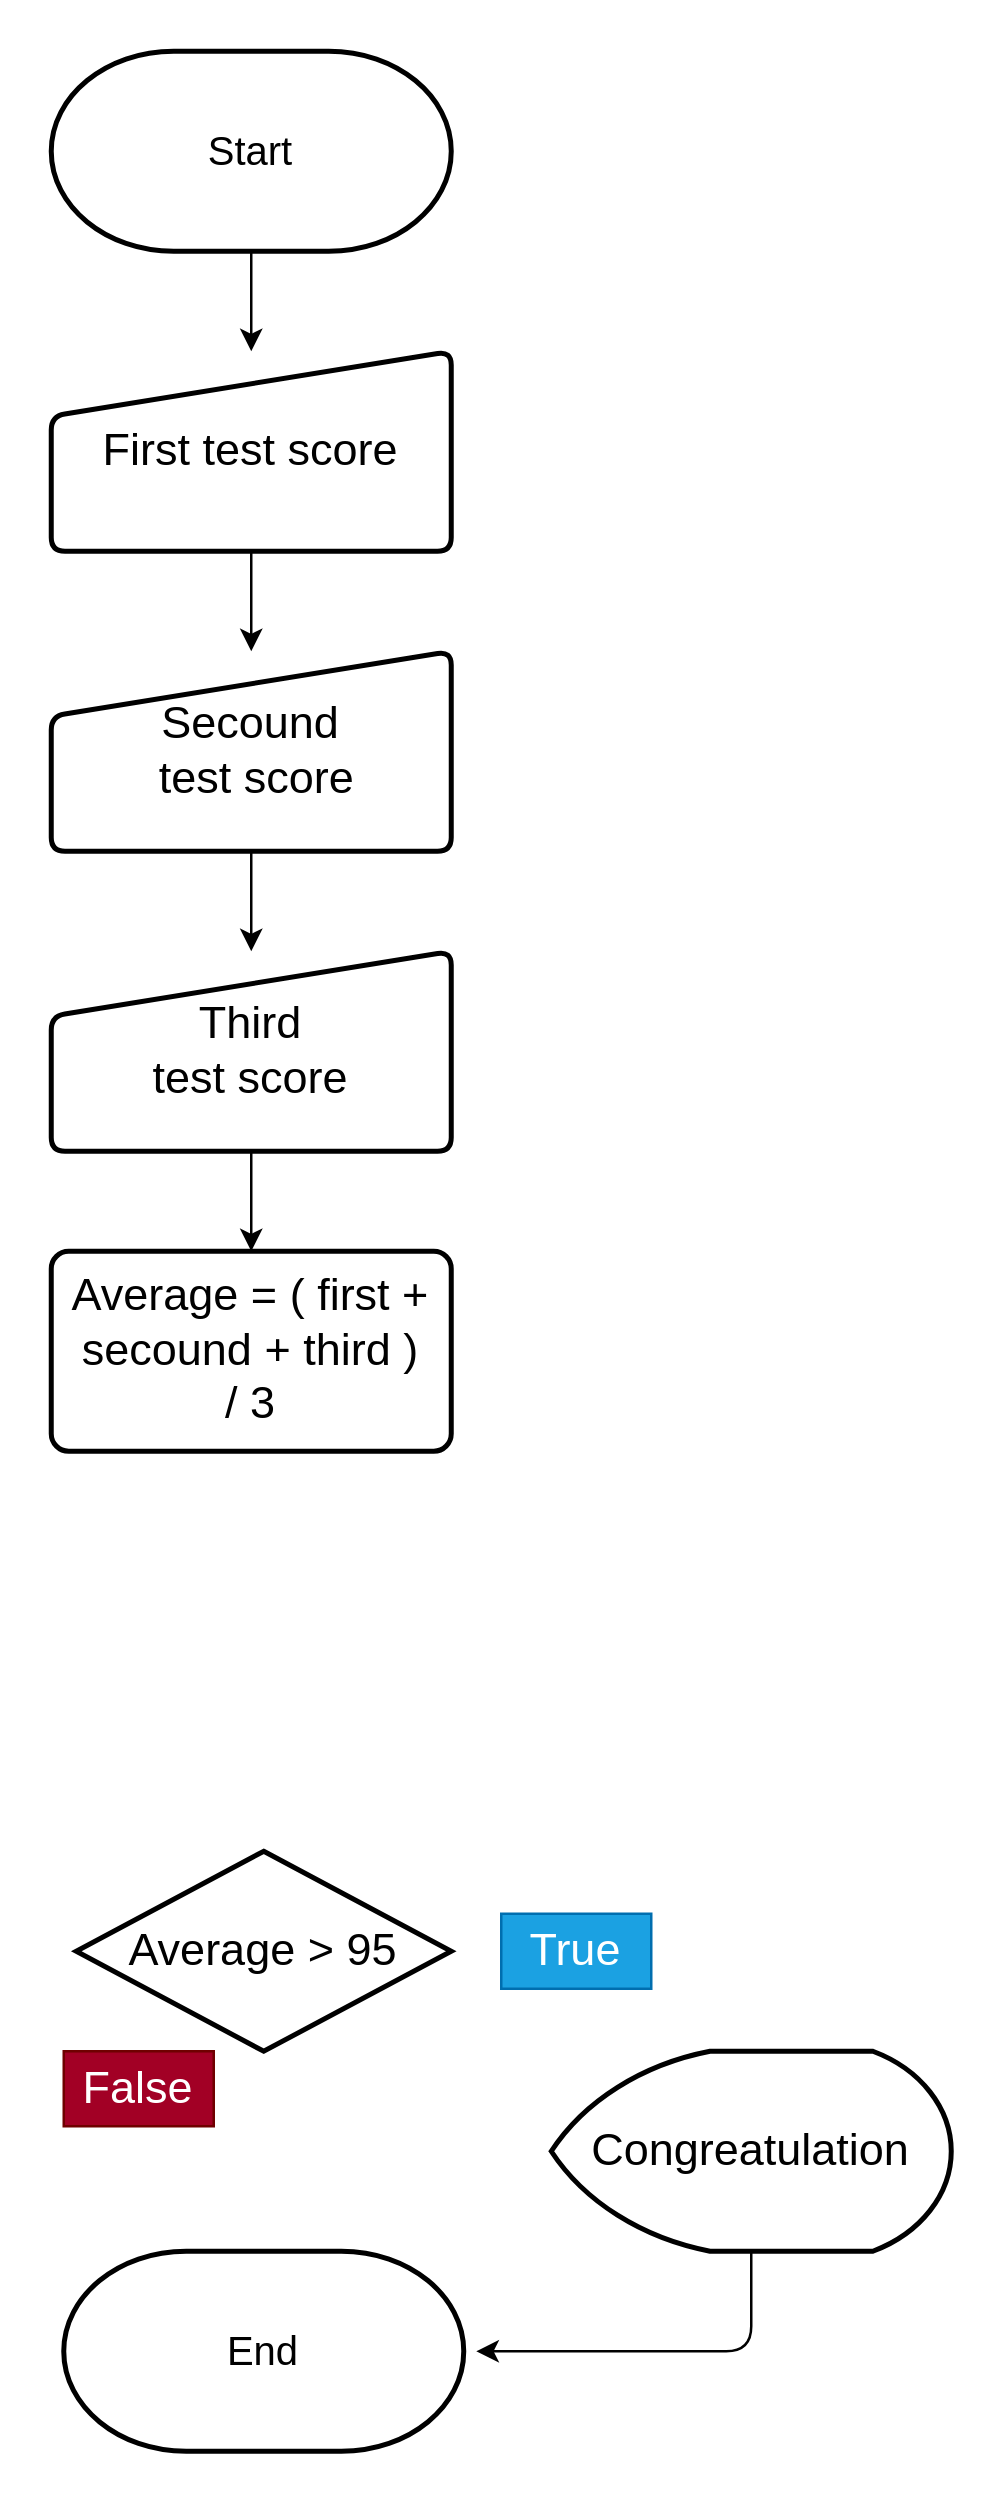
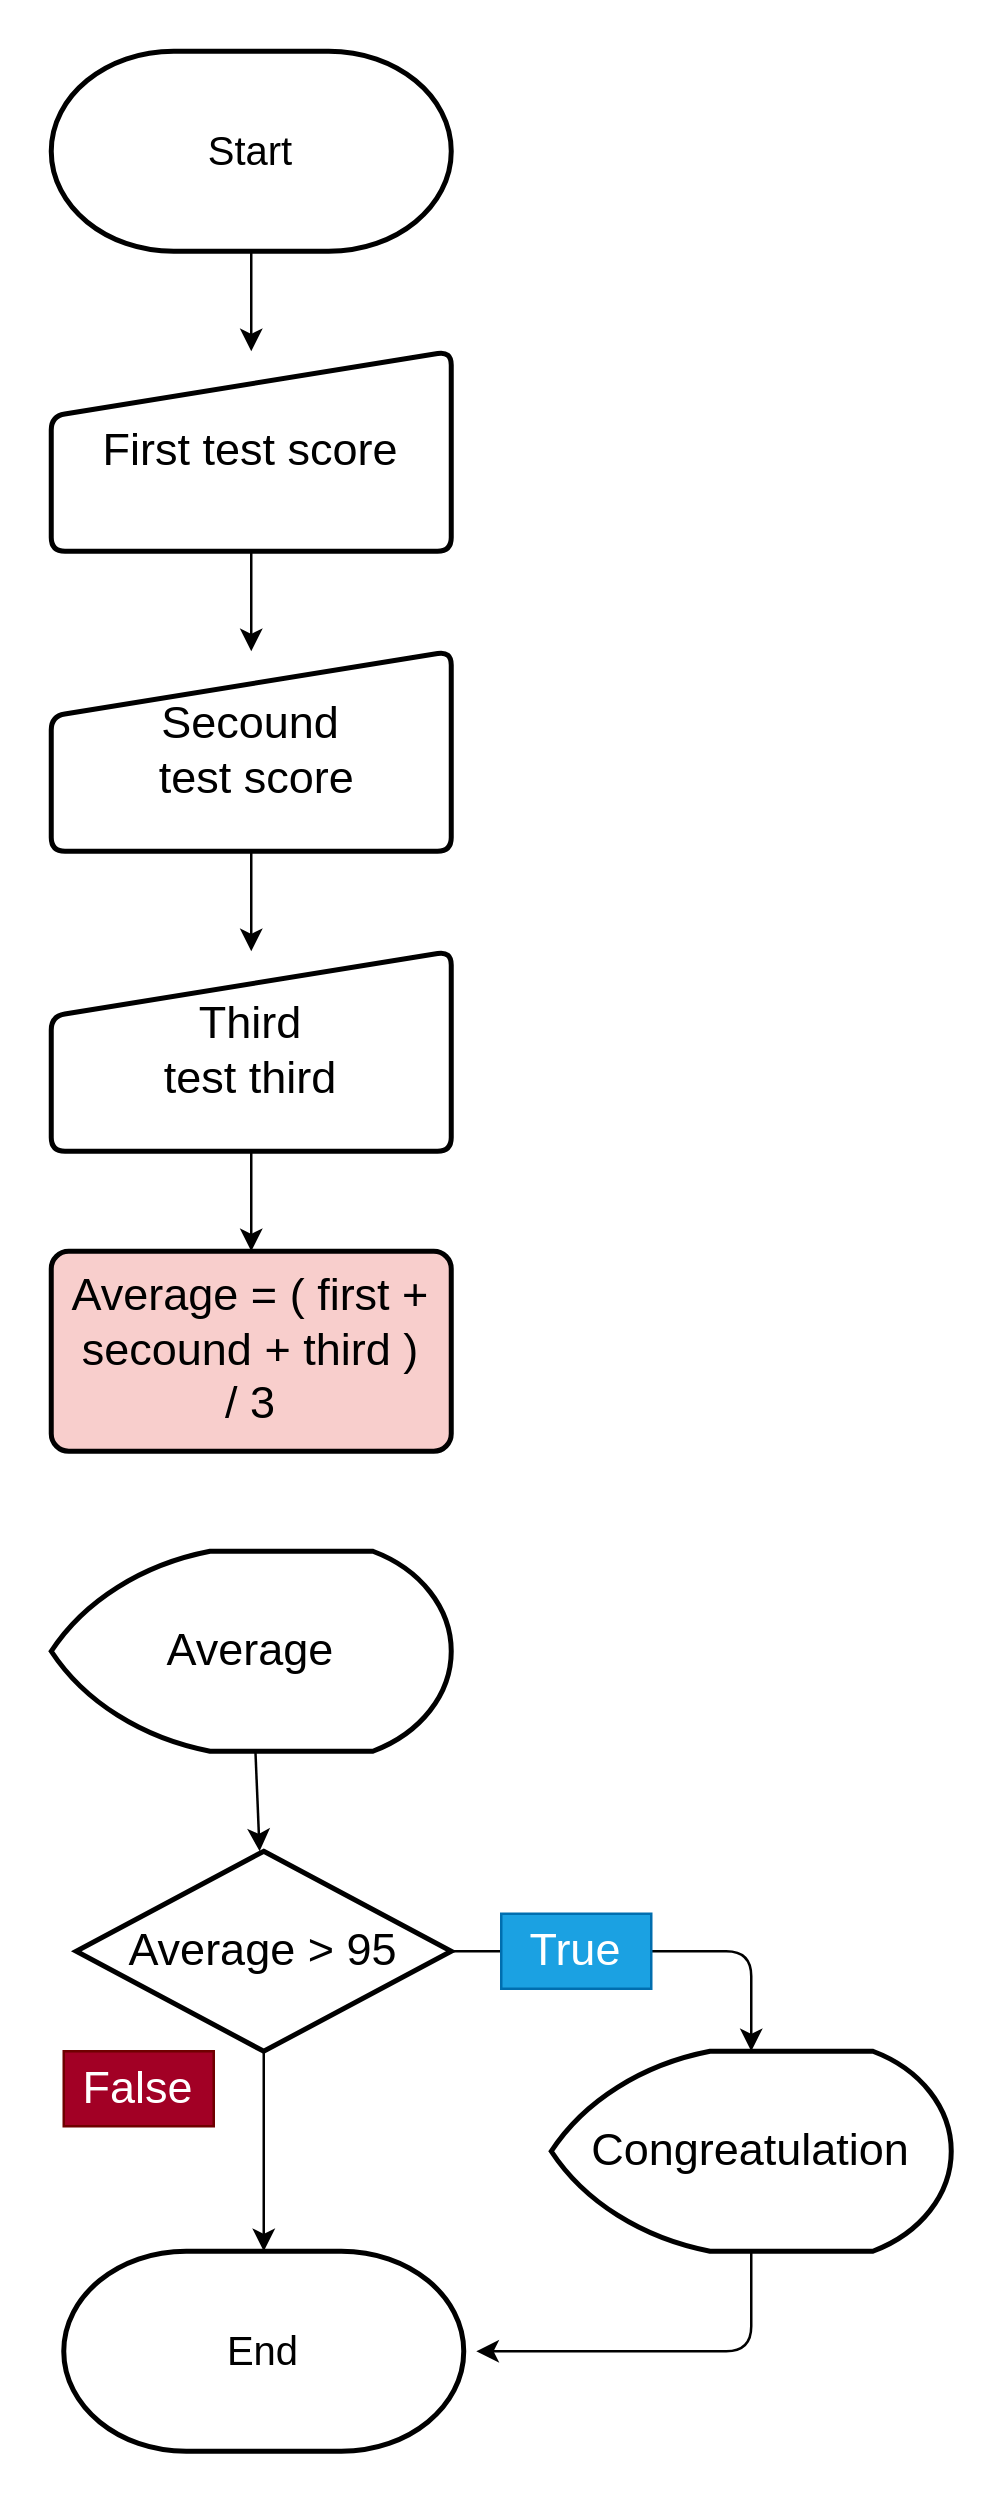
(251, 1051) -> (251, 1051)
(251, 1351) -> (251, 1351)
none -> (251, 1651)
none -> (257, 1793)
none -> (737, 1953)
none -> (264, 2143)
